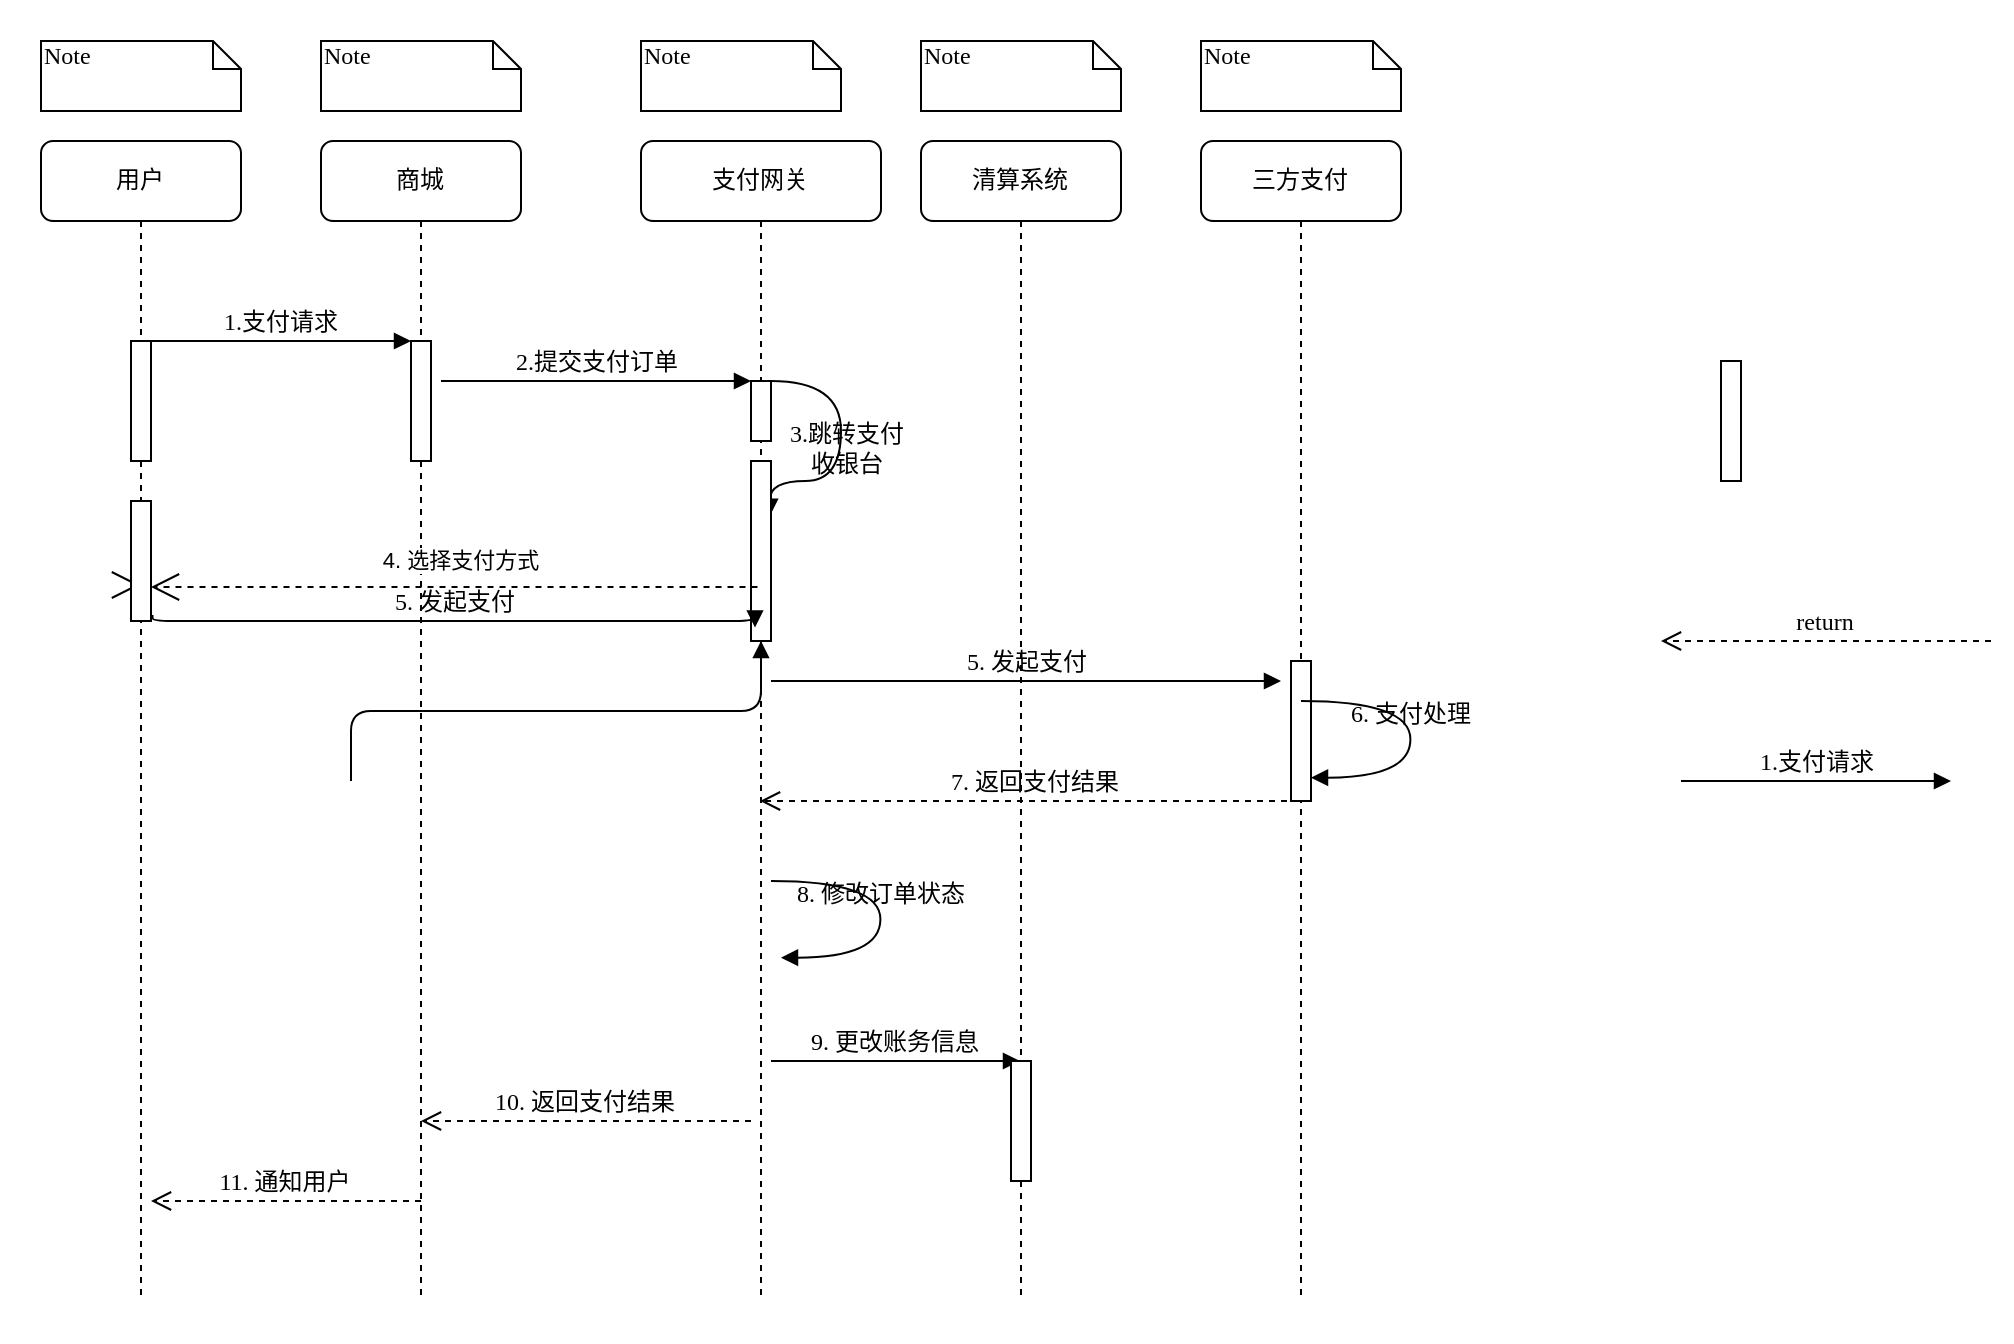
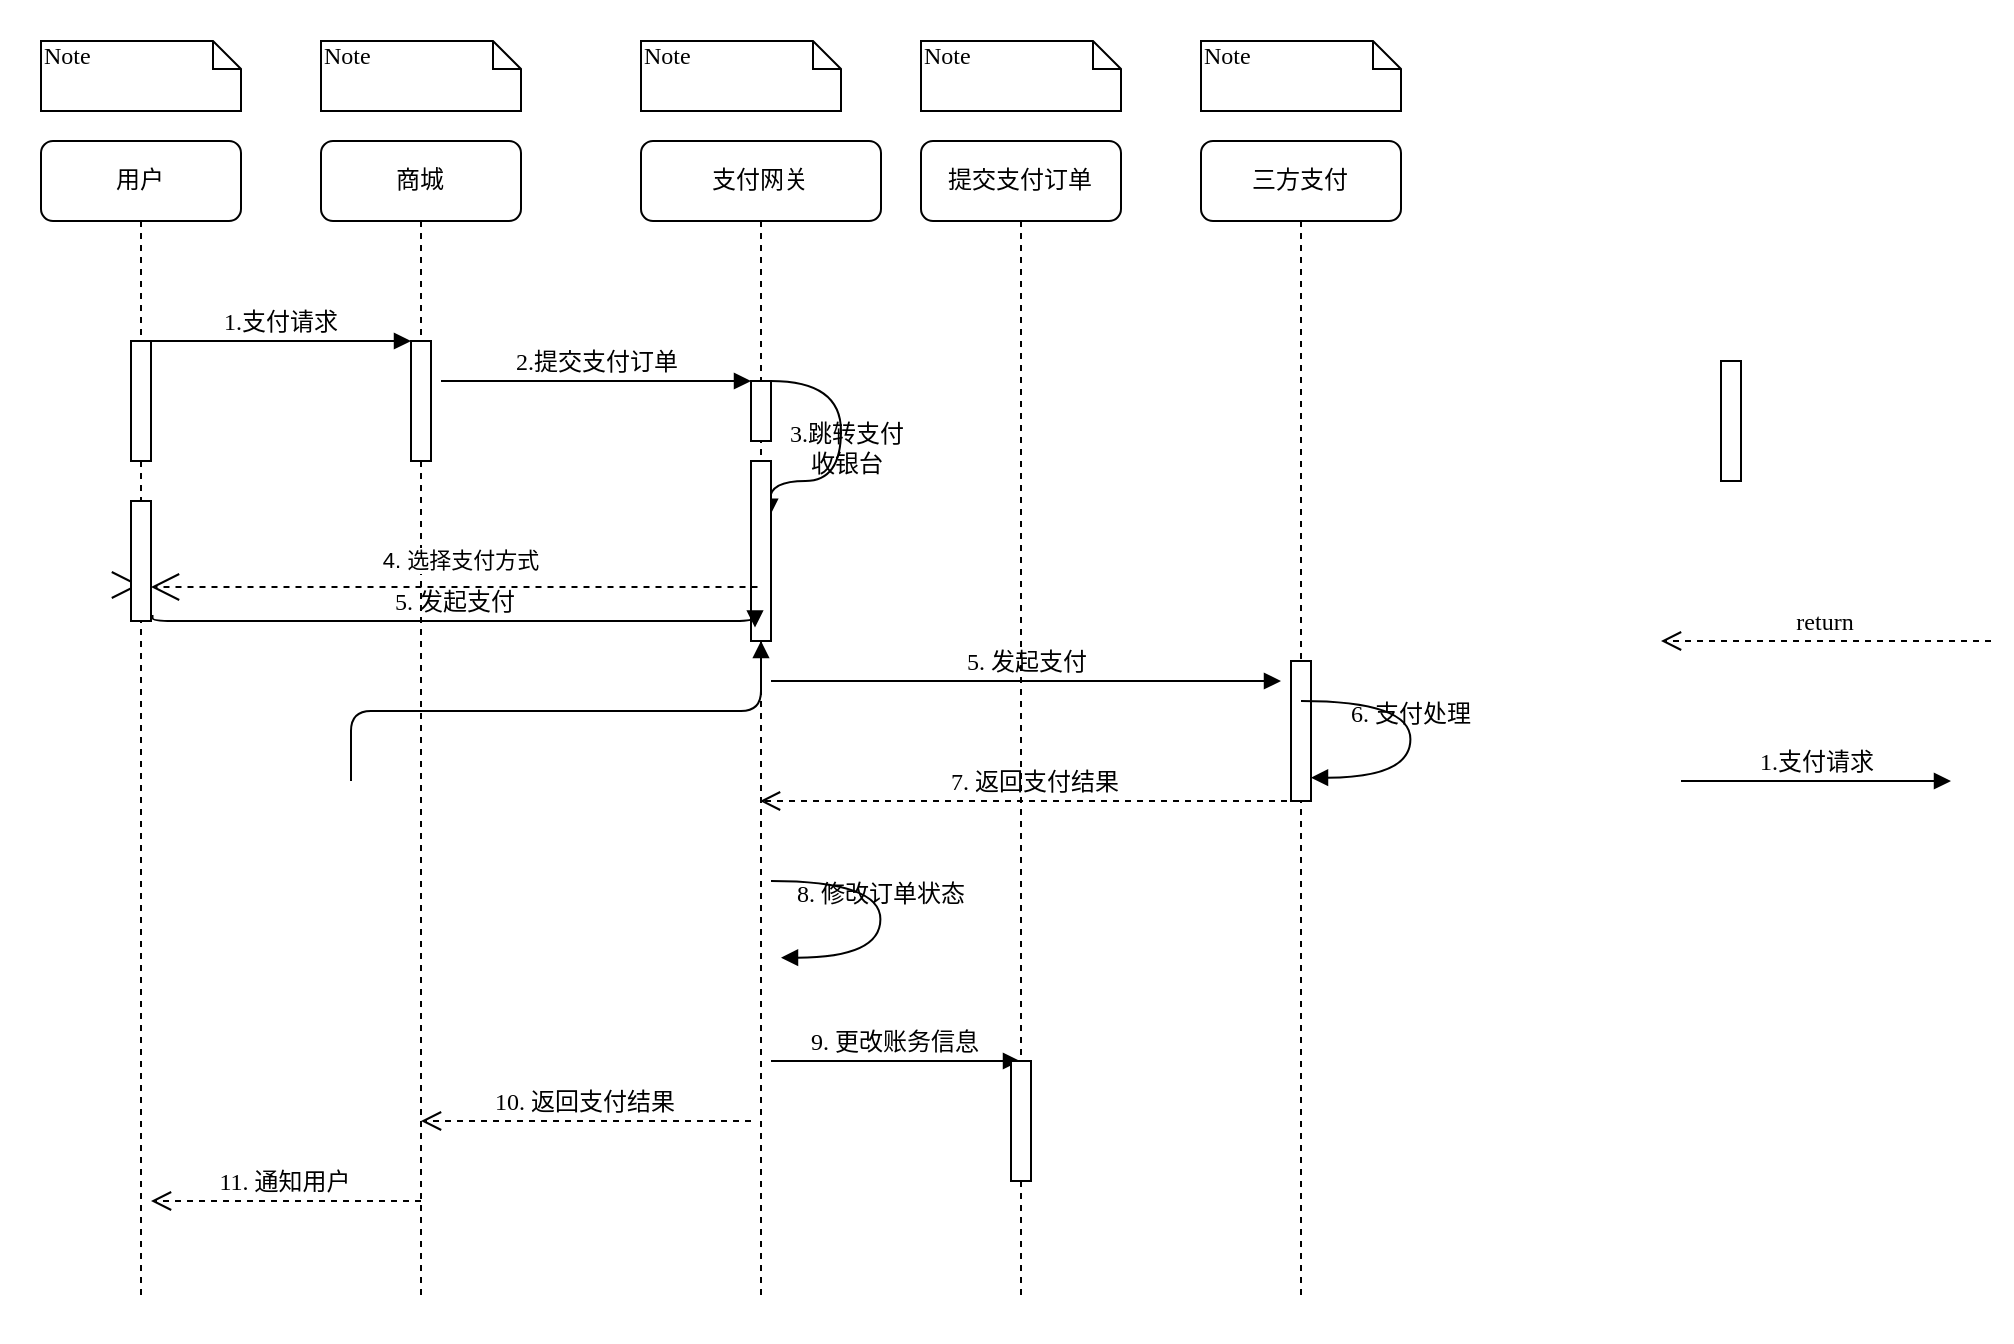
(1021, 181) -> (1021, 181)
